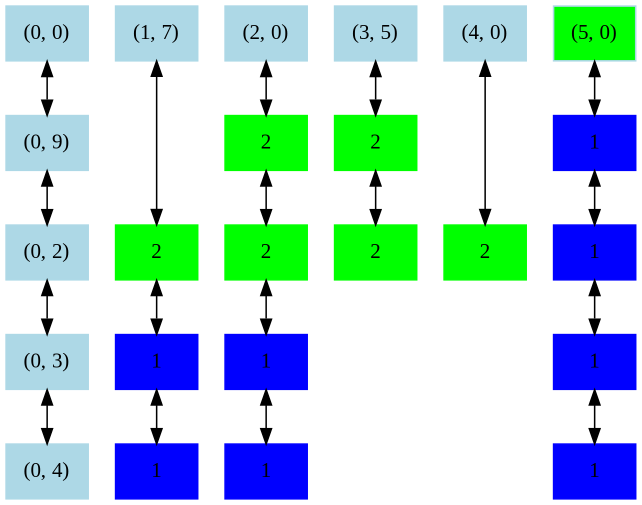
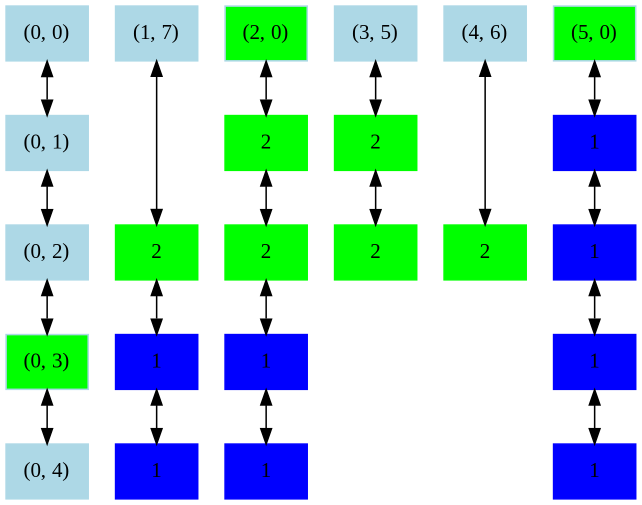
(266, 33) -> (266, 33)
(485, 33) -> (485, 33)
(47, 143) -> (47, 143)
(47, 362) -> (47, 362)
